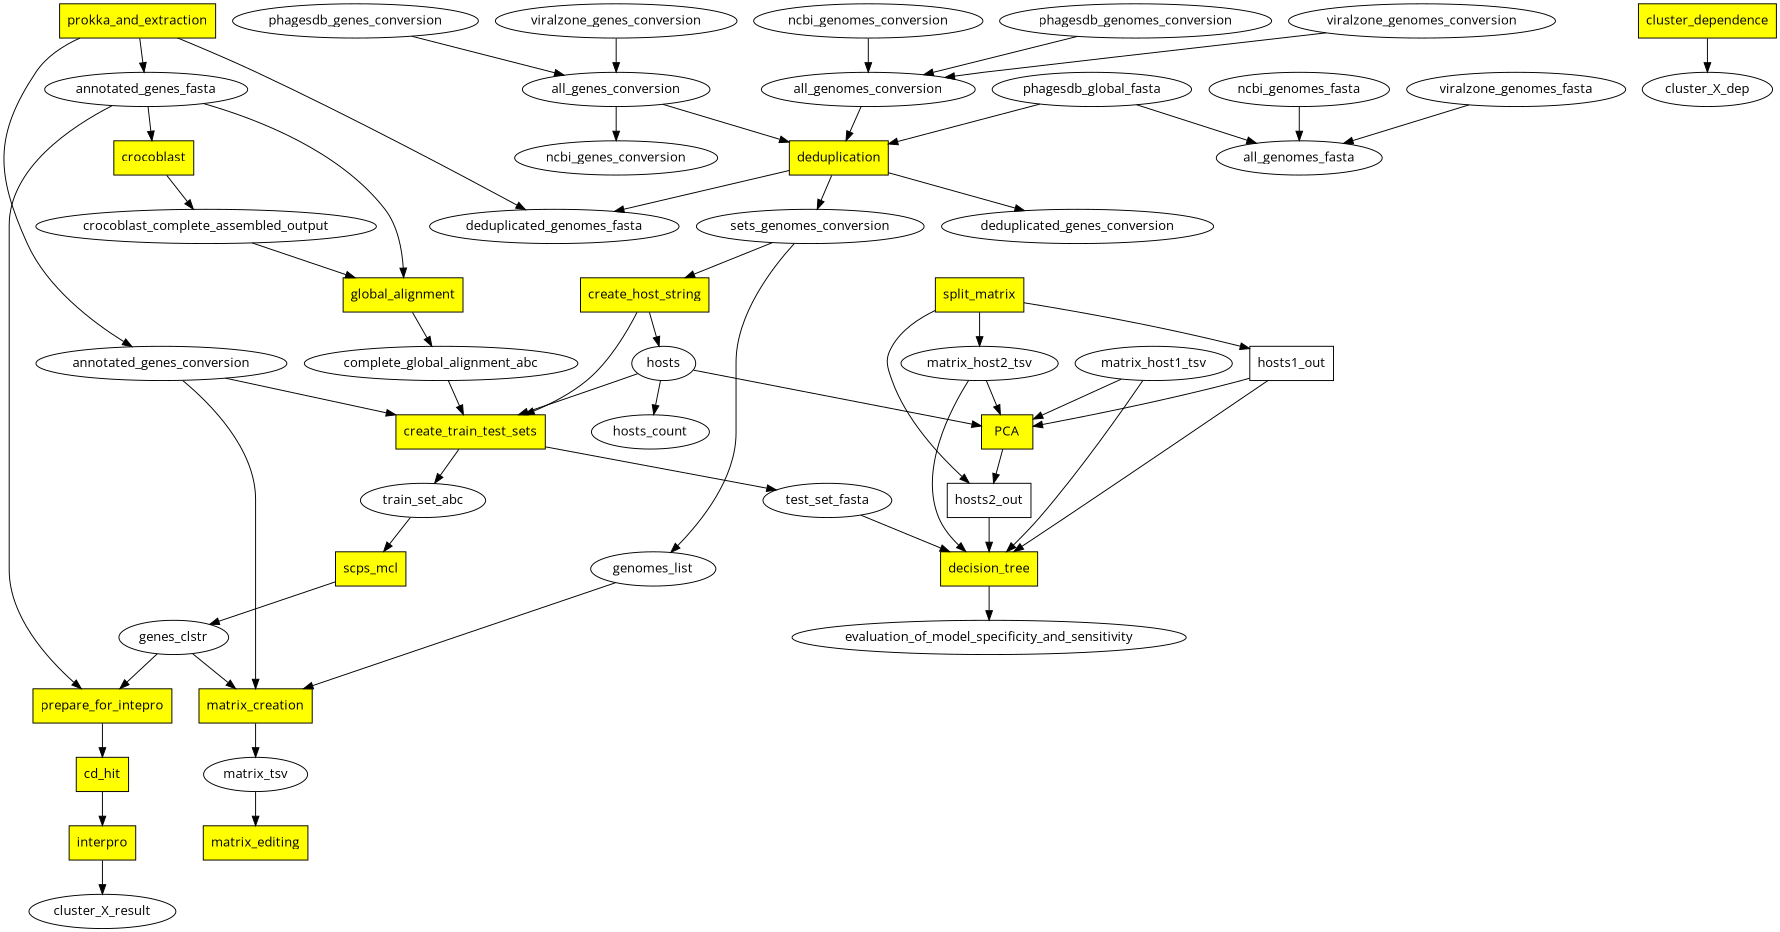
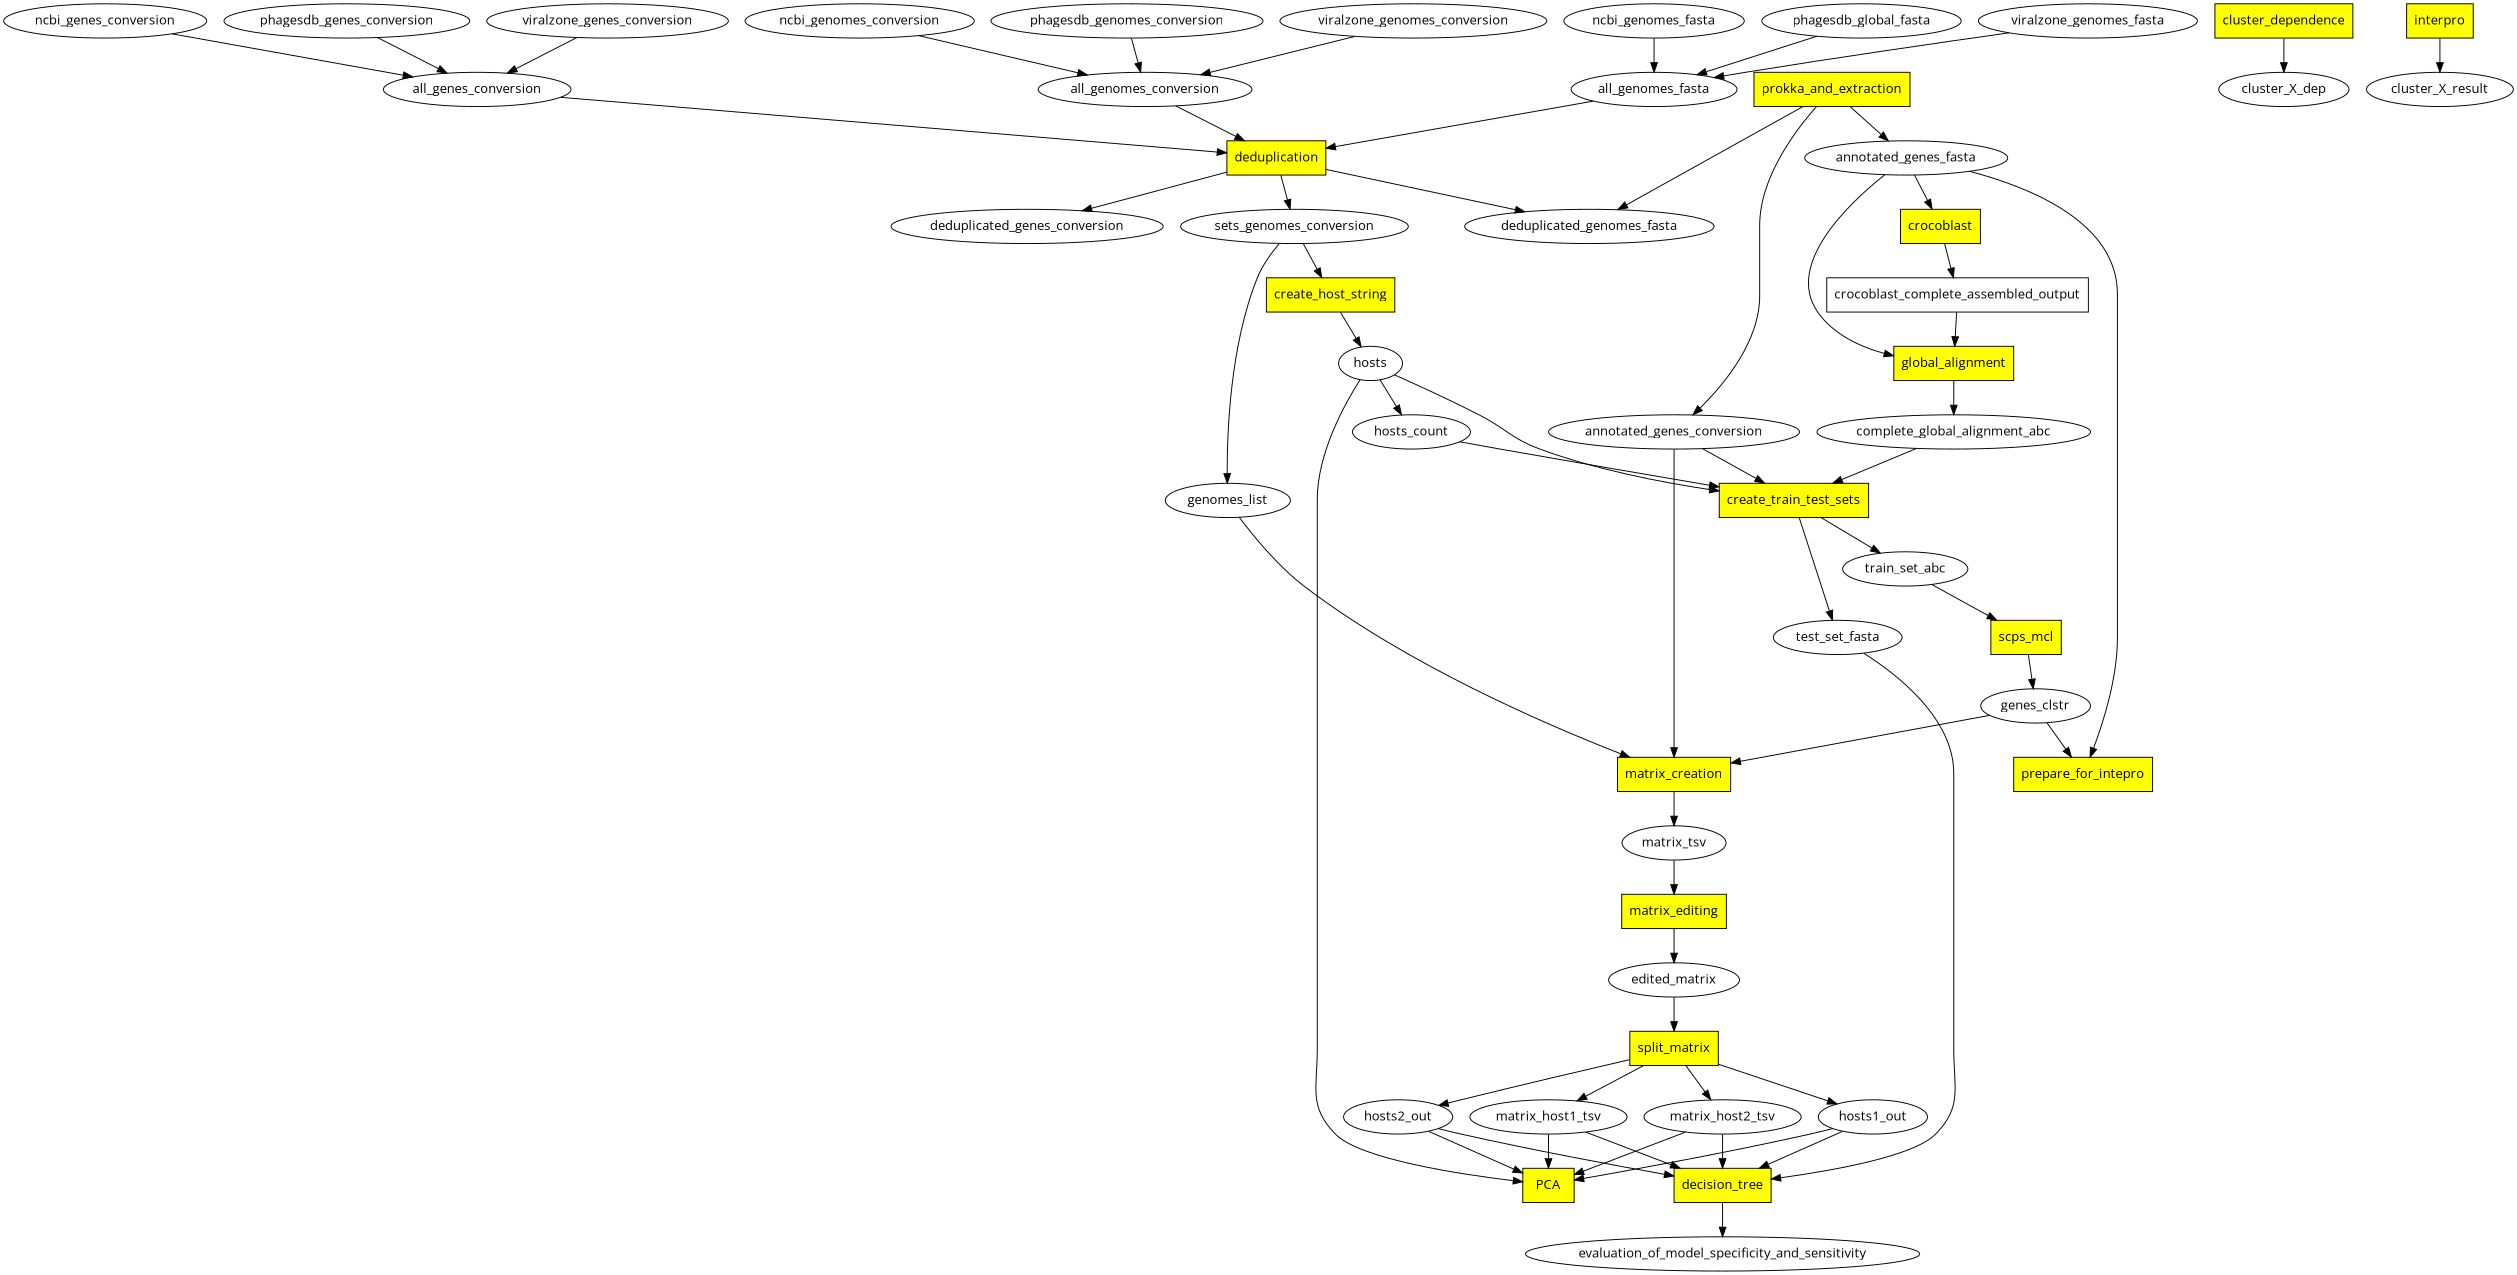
(616, 119) -> (288, 55)
(969, 123) -> (1464, 124)
(206, 226) -> (1958, 295)
(1292, 363) -> (1873, 1117)
(595, 372) -> (1541, 456)
(999, 462) -> (1471, 1150)
(989, 500) -> (1398, 1117)
(102, 774) -> none
none -> (1674, 980)
none -> (1614, 1081)
